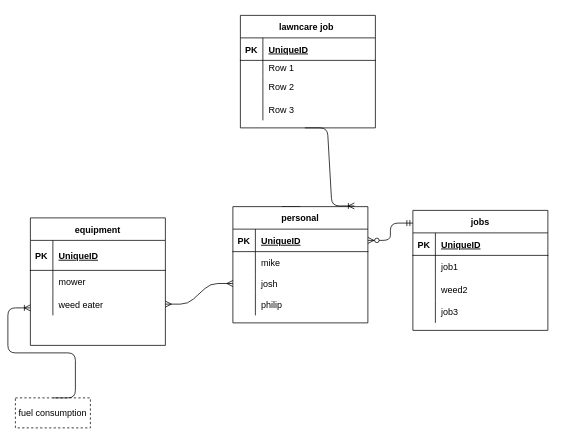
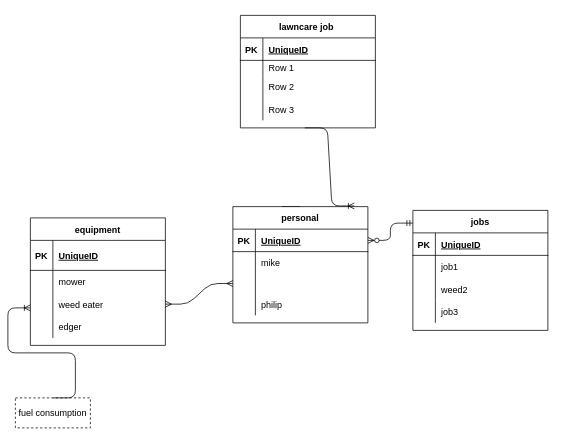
(312, 284) -> none
none -> (109, 327)
